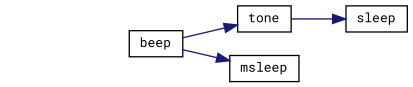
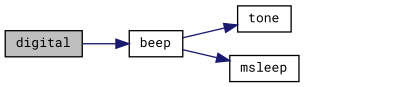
(377, 19) -> none
none -> (44, 44)
